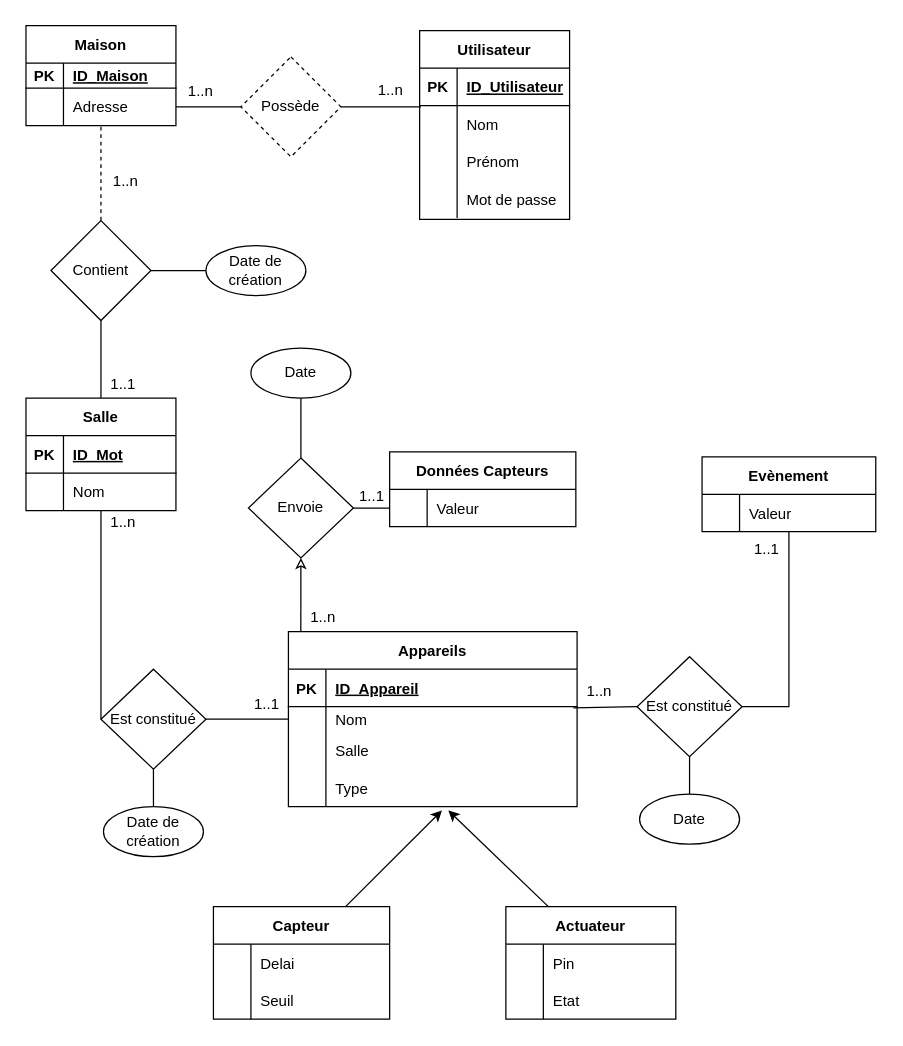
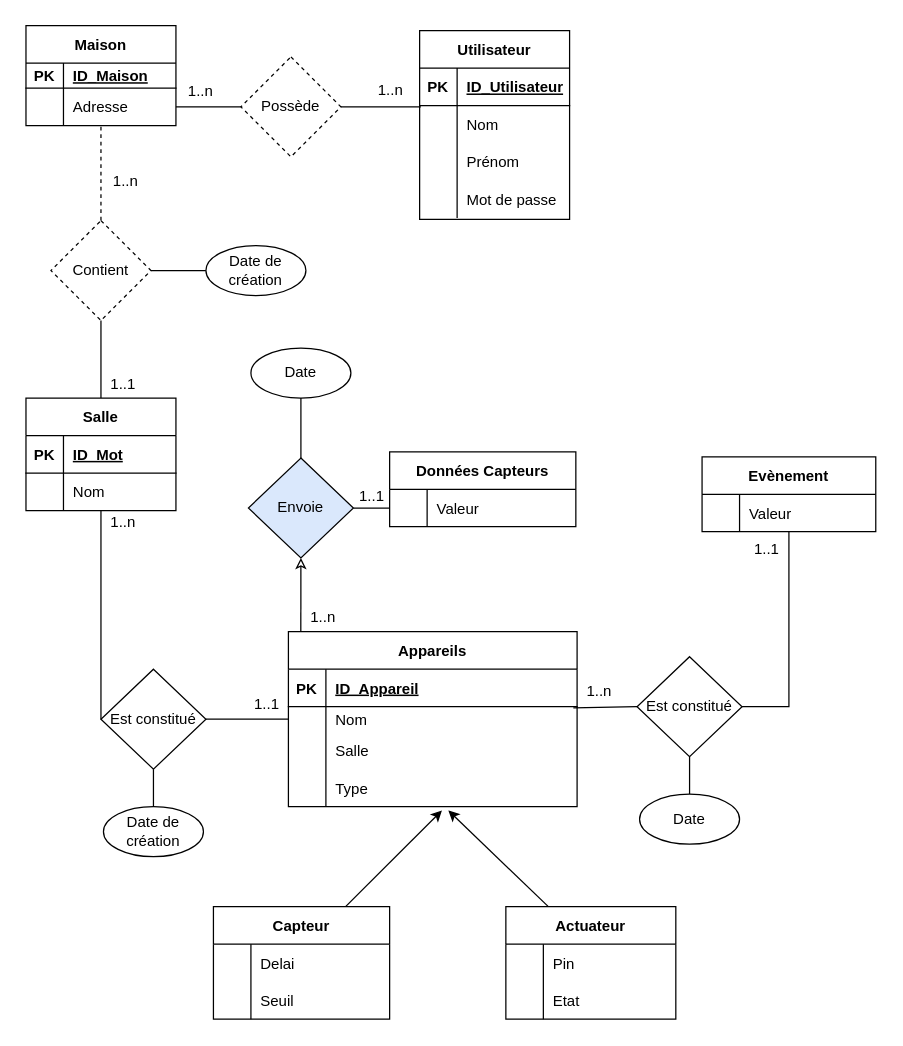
(101, 271) -> (101, 271)
(301, 508) -> (301, 508)
